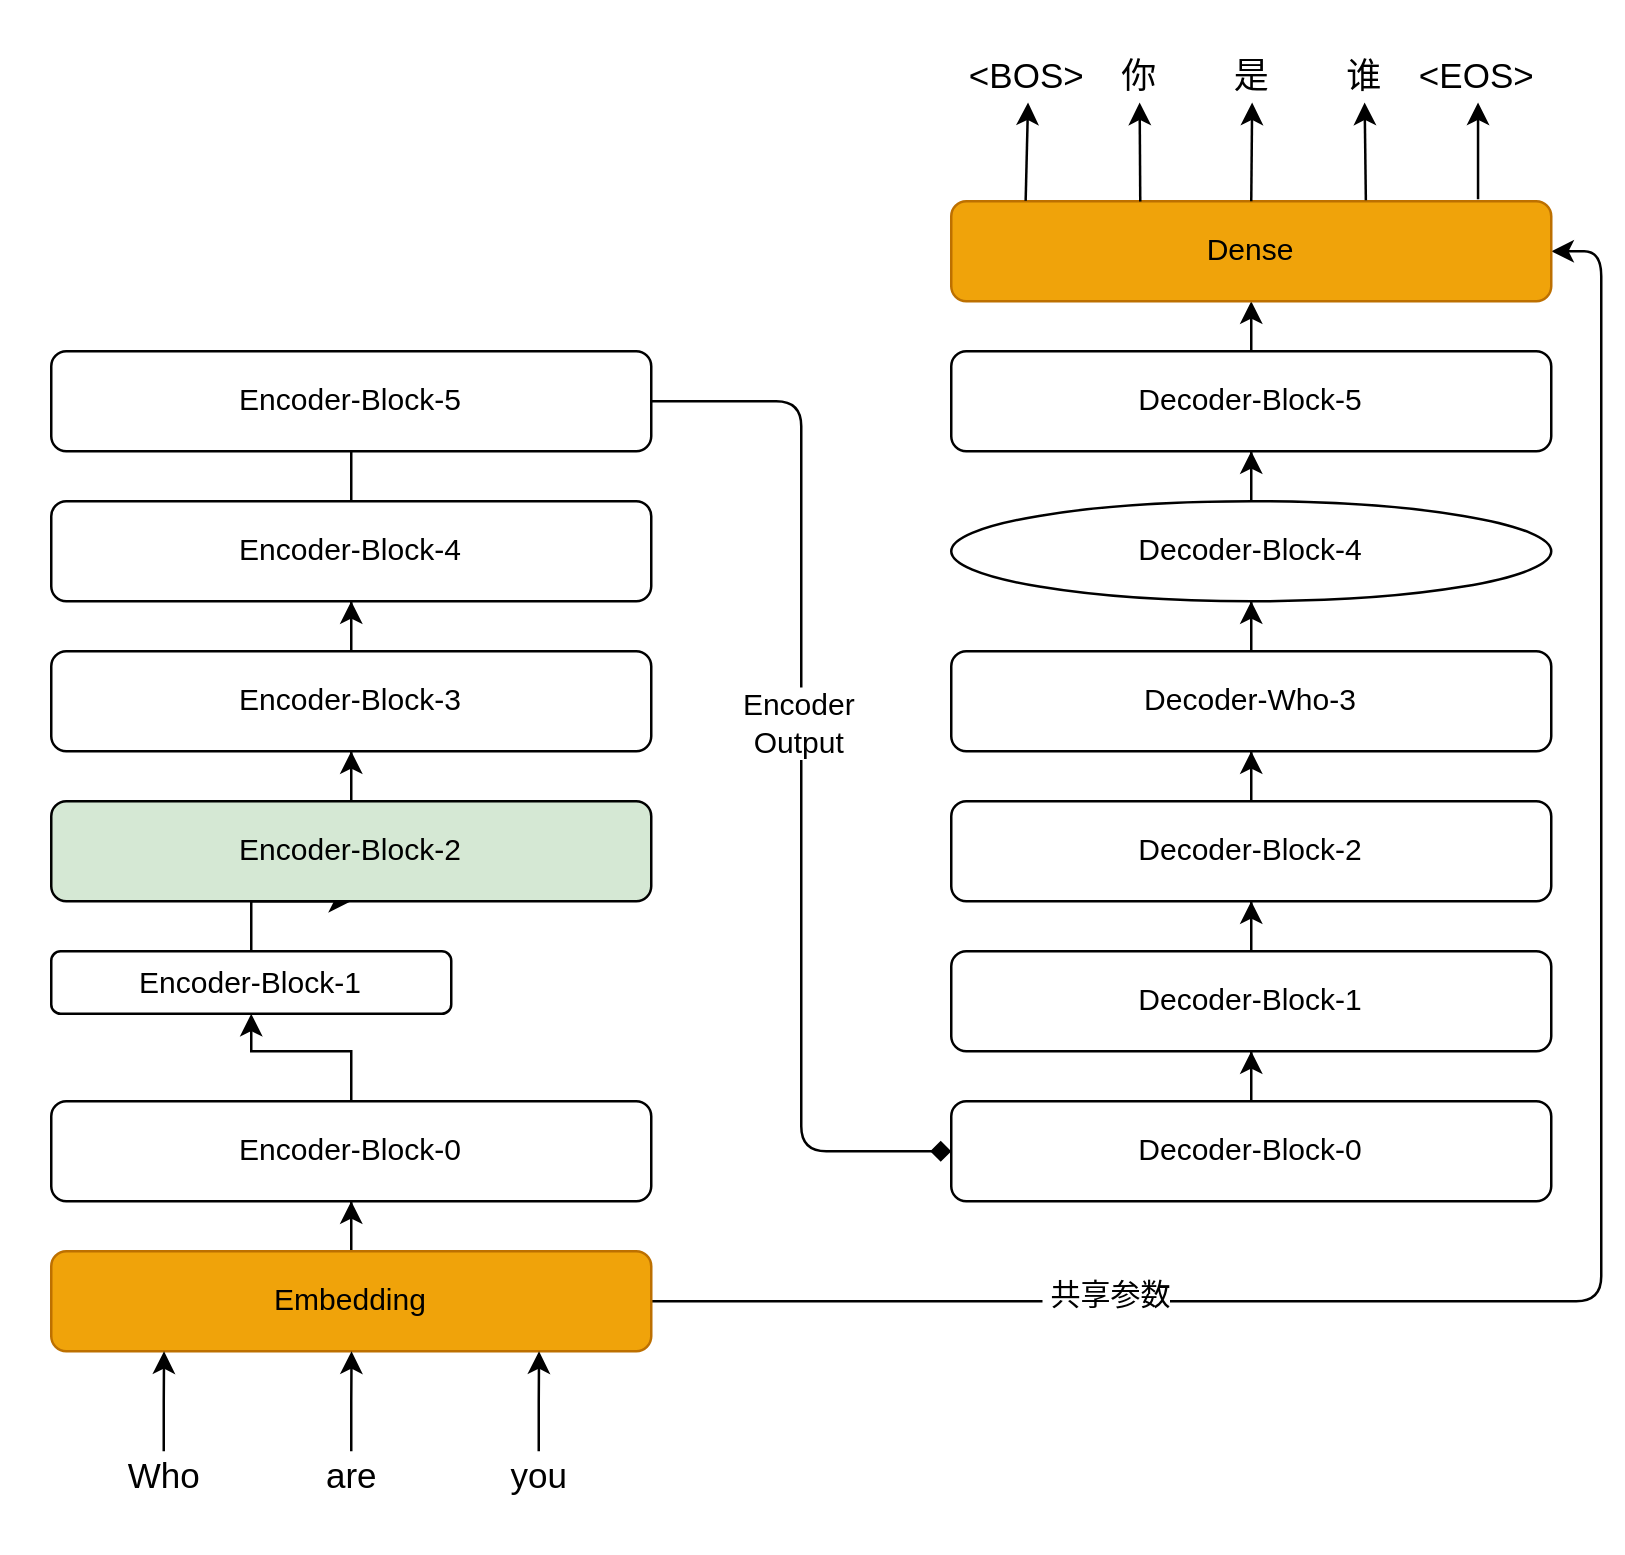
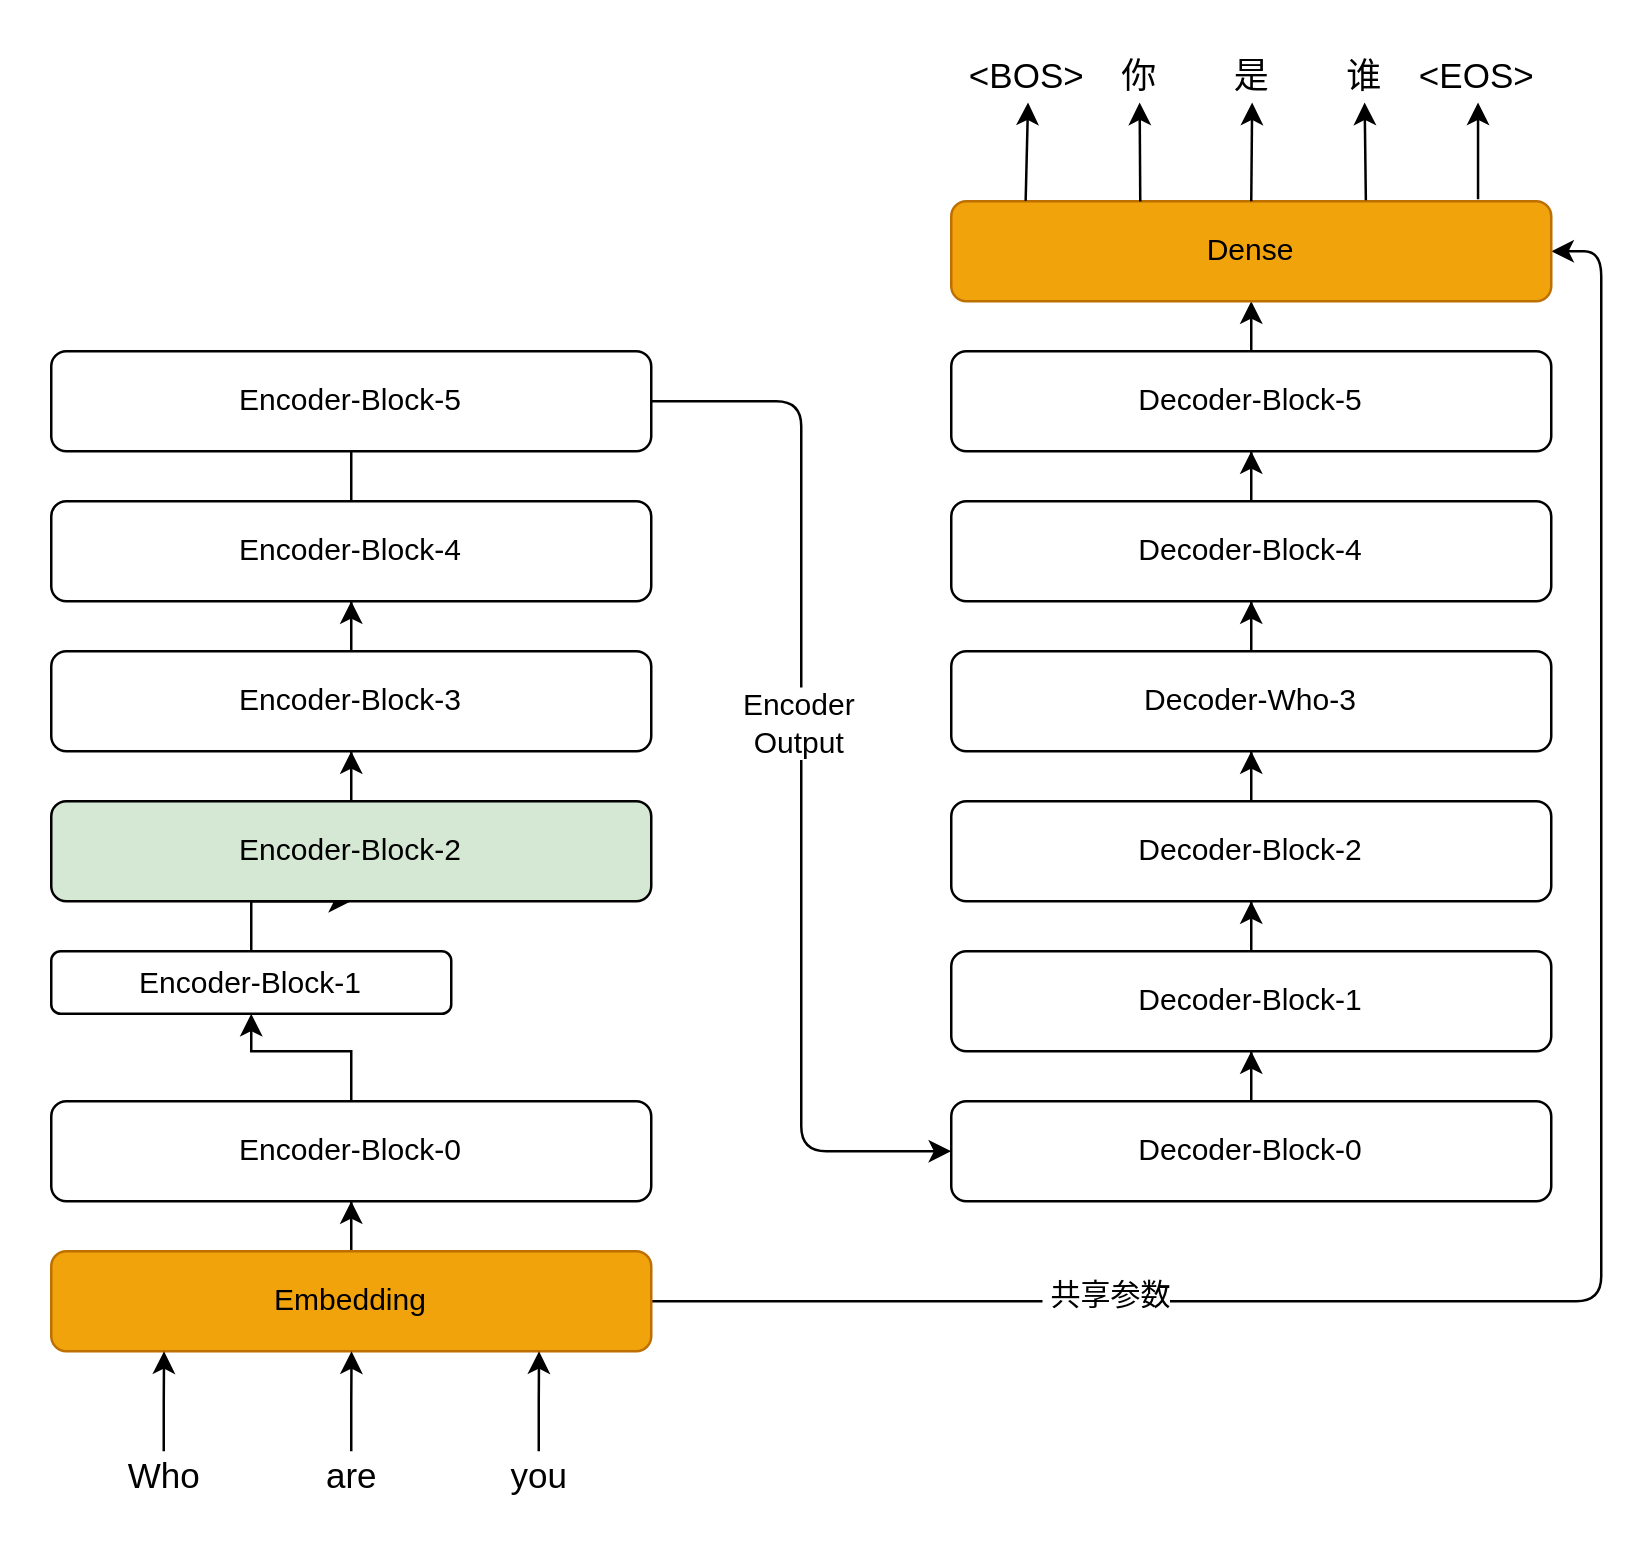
(1251, 551) -> (1251, 551)
(931, 1151) -> (932, 1151)
